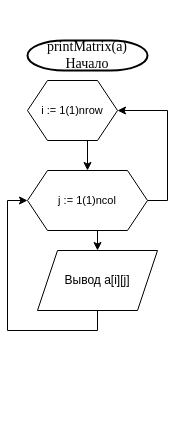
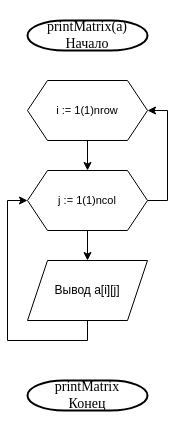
(88, 56) -> (88, 36)
(73, 111) -> (88, 111)
(98, 281) -> (88, 291)
none -> (88, 396)
